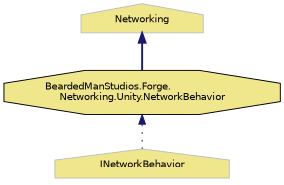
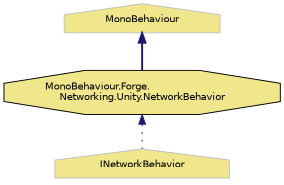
(142, 20) -> (142, 20)
(142, 92) -> (142, 92)
